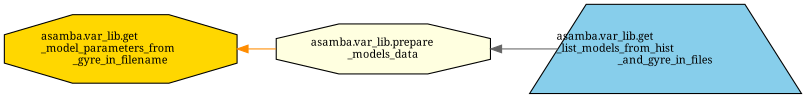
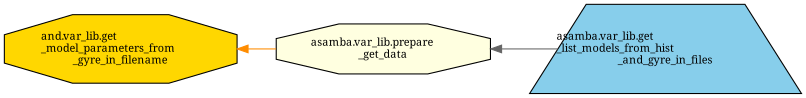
(121, 49) -> (121, 49)
(383, 49) -> (383, 49)
